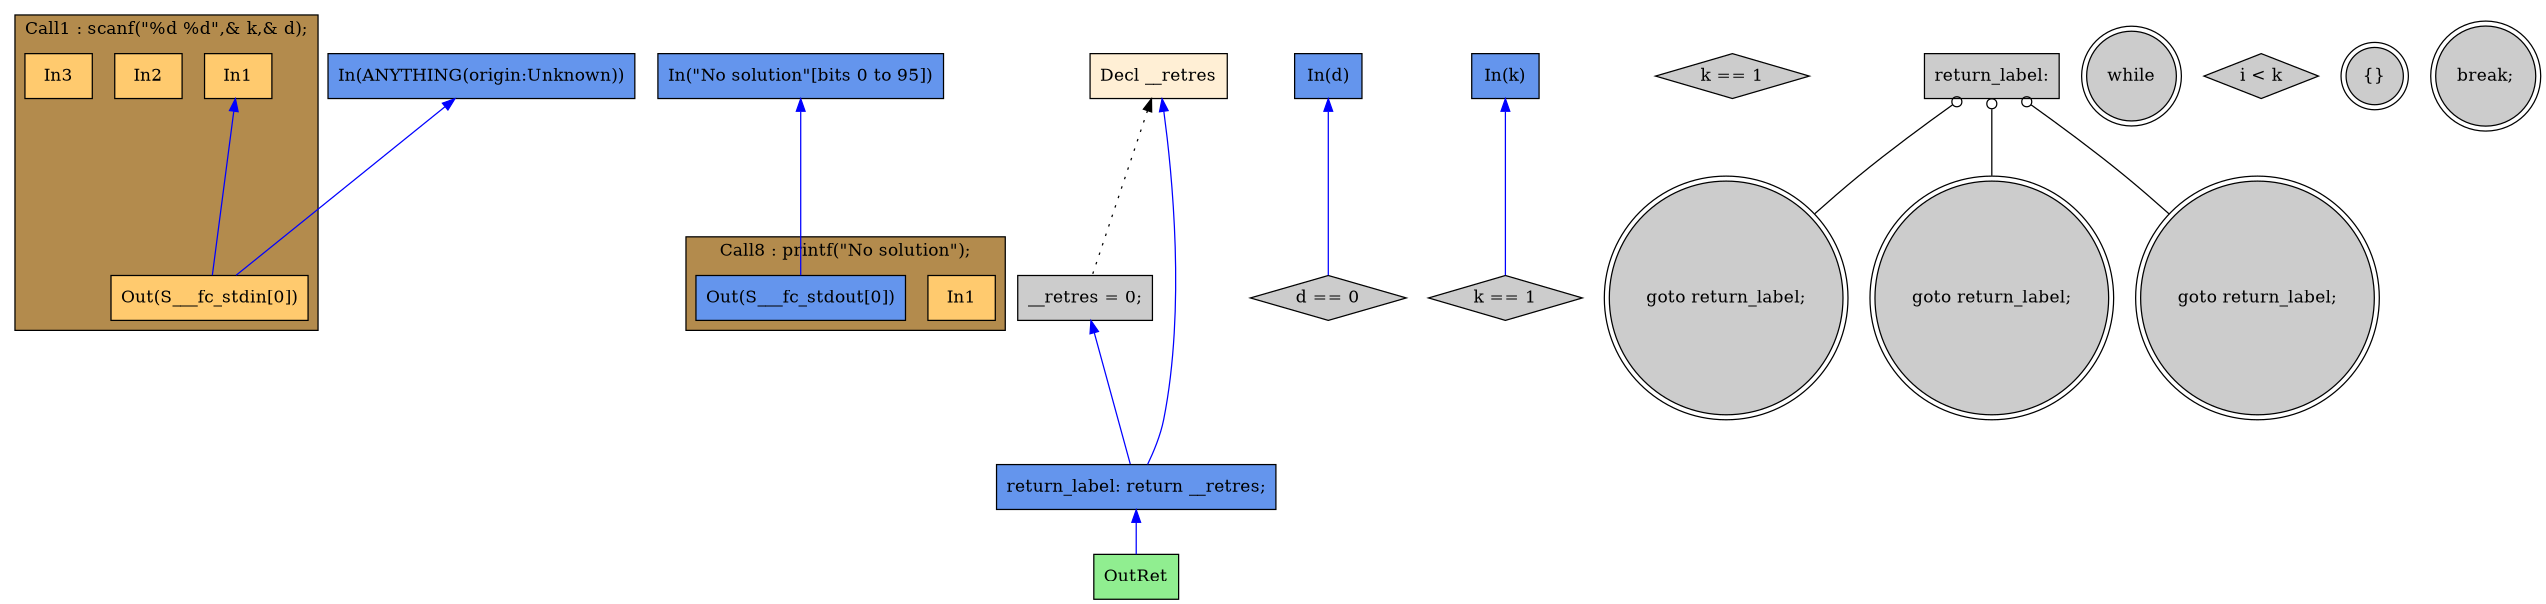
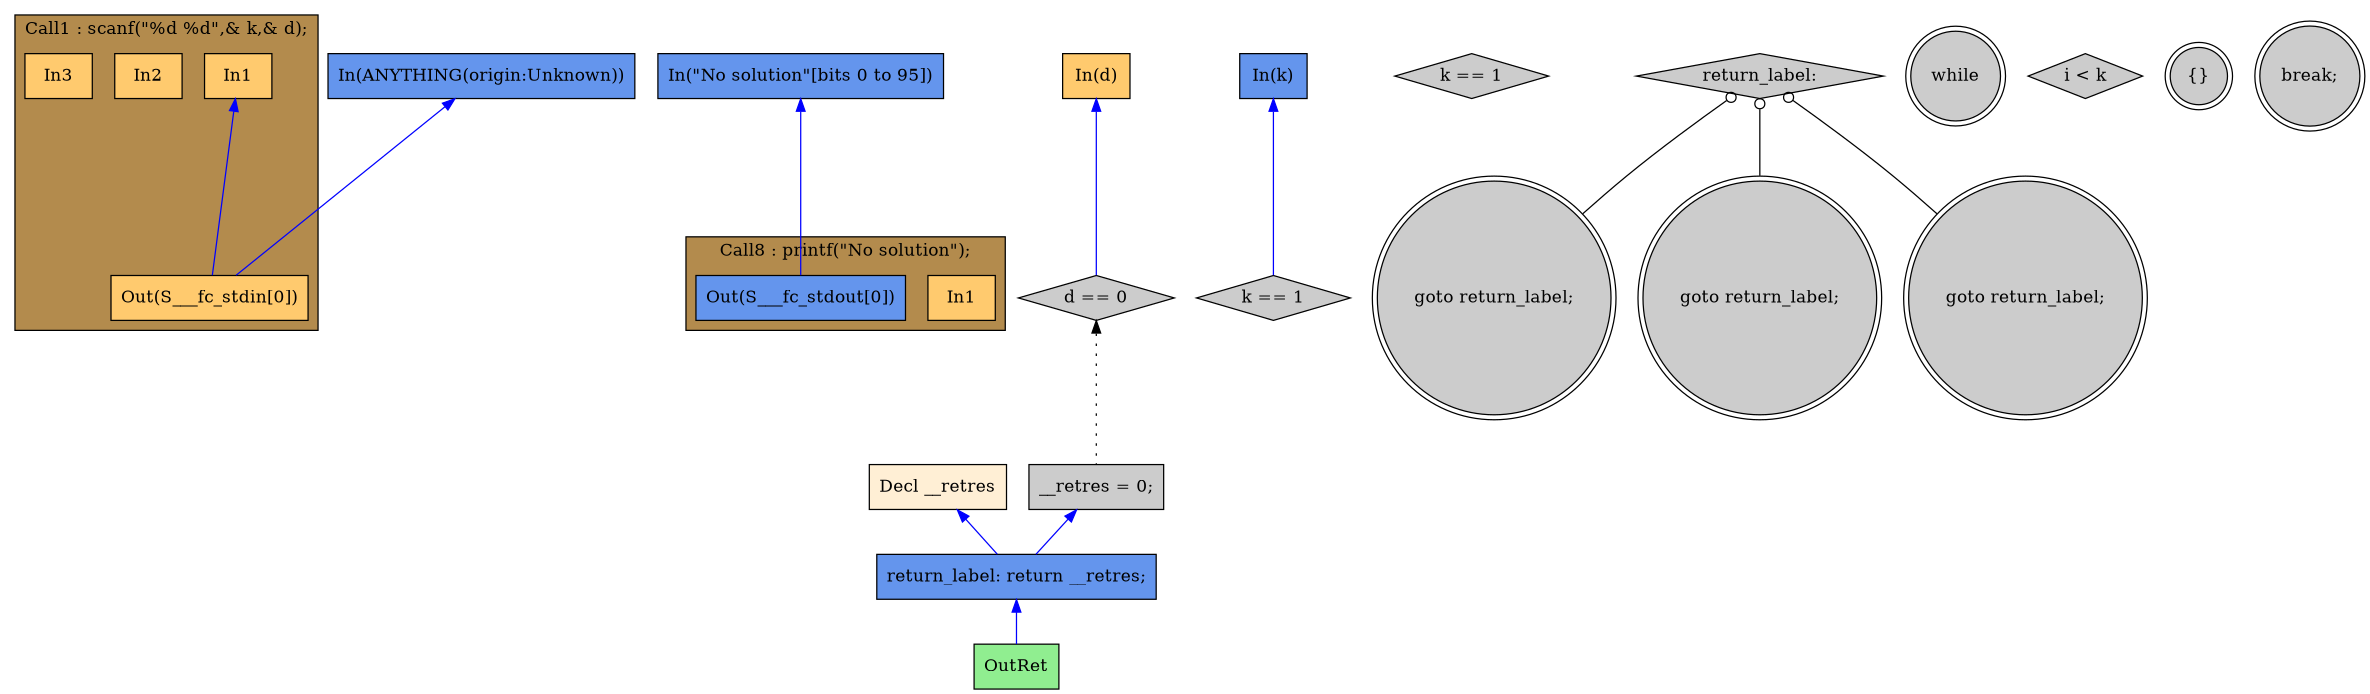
(1328, 76) -> (1096, 76)
(1992, 76) -> (1760, 76)
(1120, 193) -> (1096, 399)
